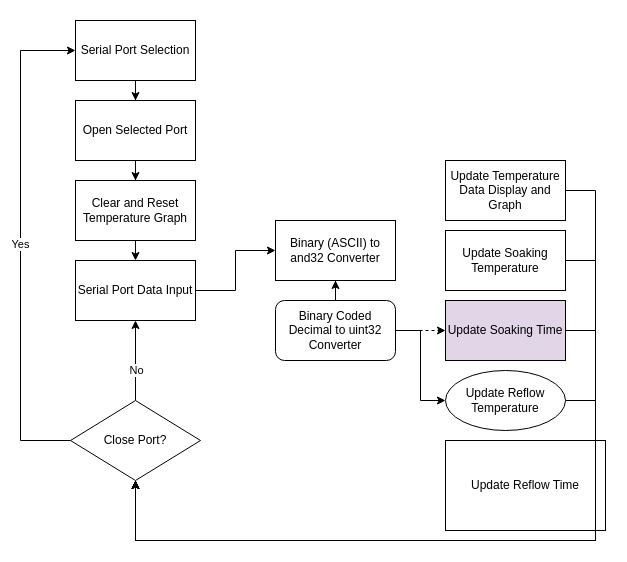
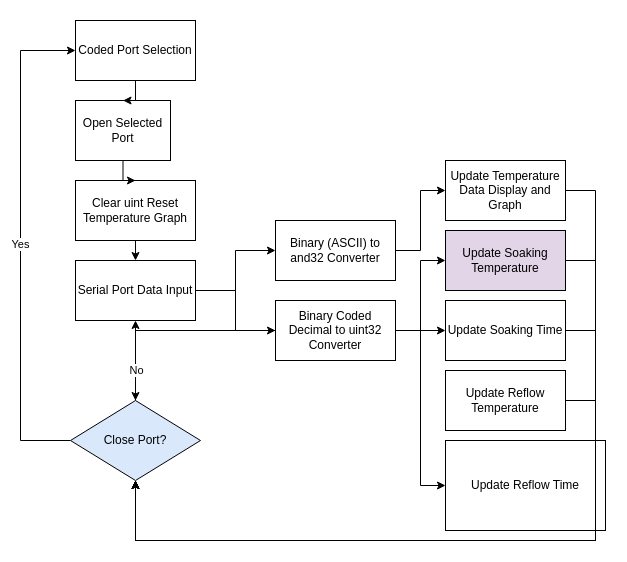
(136, 51) -> (136, 51)
(136, 131) -> (123, 131)
(136, 211) -> (136, 211)
none -> (421, 225)
(506, 261) -> (506, 261)
none -> (421, 286)
(336, 287) -> (421, 453)
none -> (236, 310)
(336, 331) -> (336, 331)
(430, 331) -> (430, 331)
(506, 331) -> (506, 331)
(430, 401) -> (186, 331)
(506, 401) -> (506, 401)
(136, 441) -> (136, 441)
